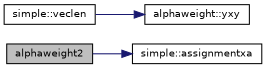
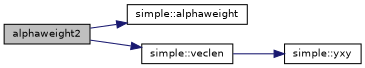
(197, 14) -> (323, 54)
none -> (111, 43)
(197, 54) -> (187, 14)
